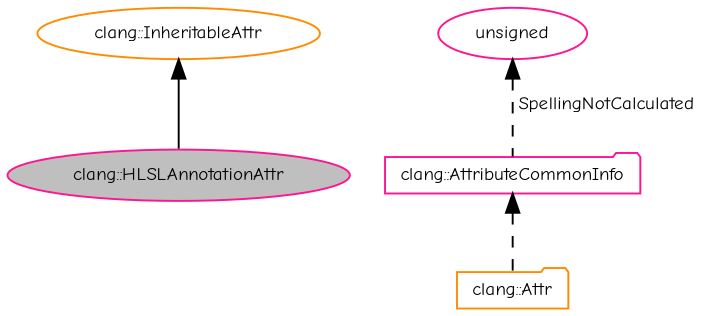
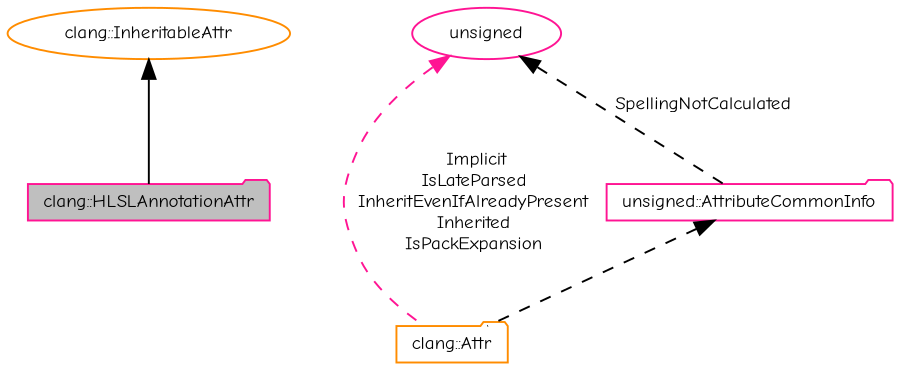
(179, 175) -> (149, 202)
(513, 175) -> (750, 202)
none -> (344, 195)
